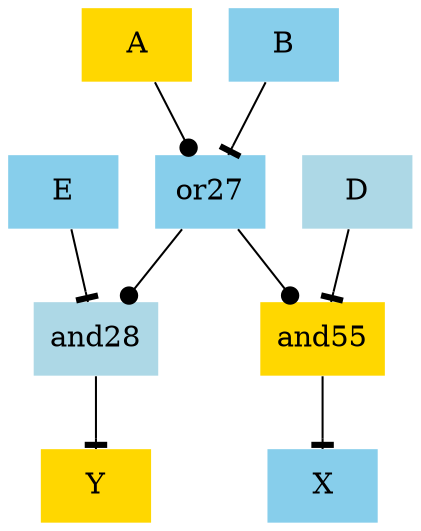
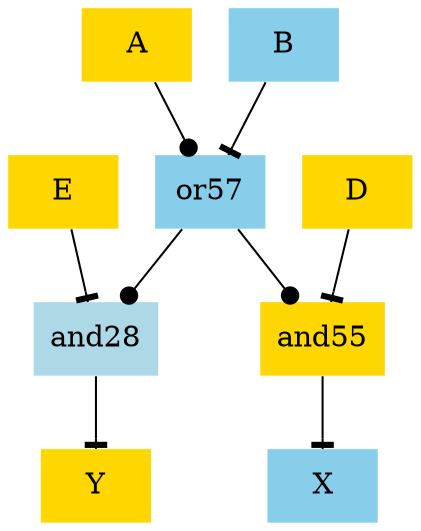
(63, 192) -> (63, 192)
(210, 192) -> (210, 192)
(357, 192) -> (357, 192)
